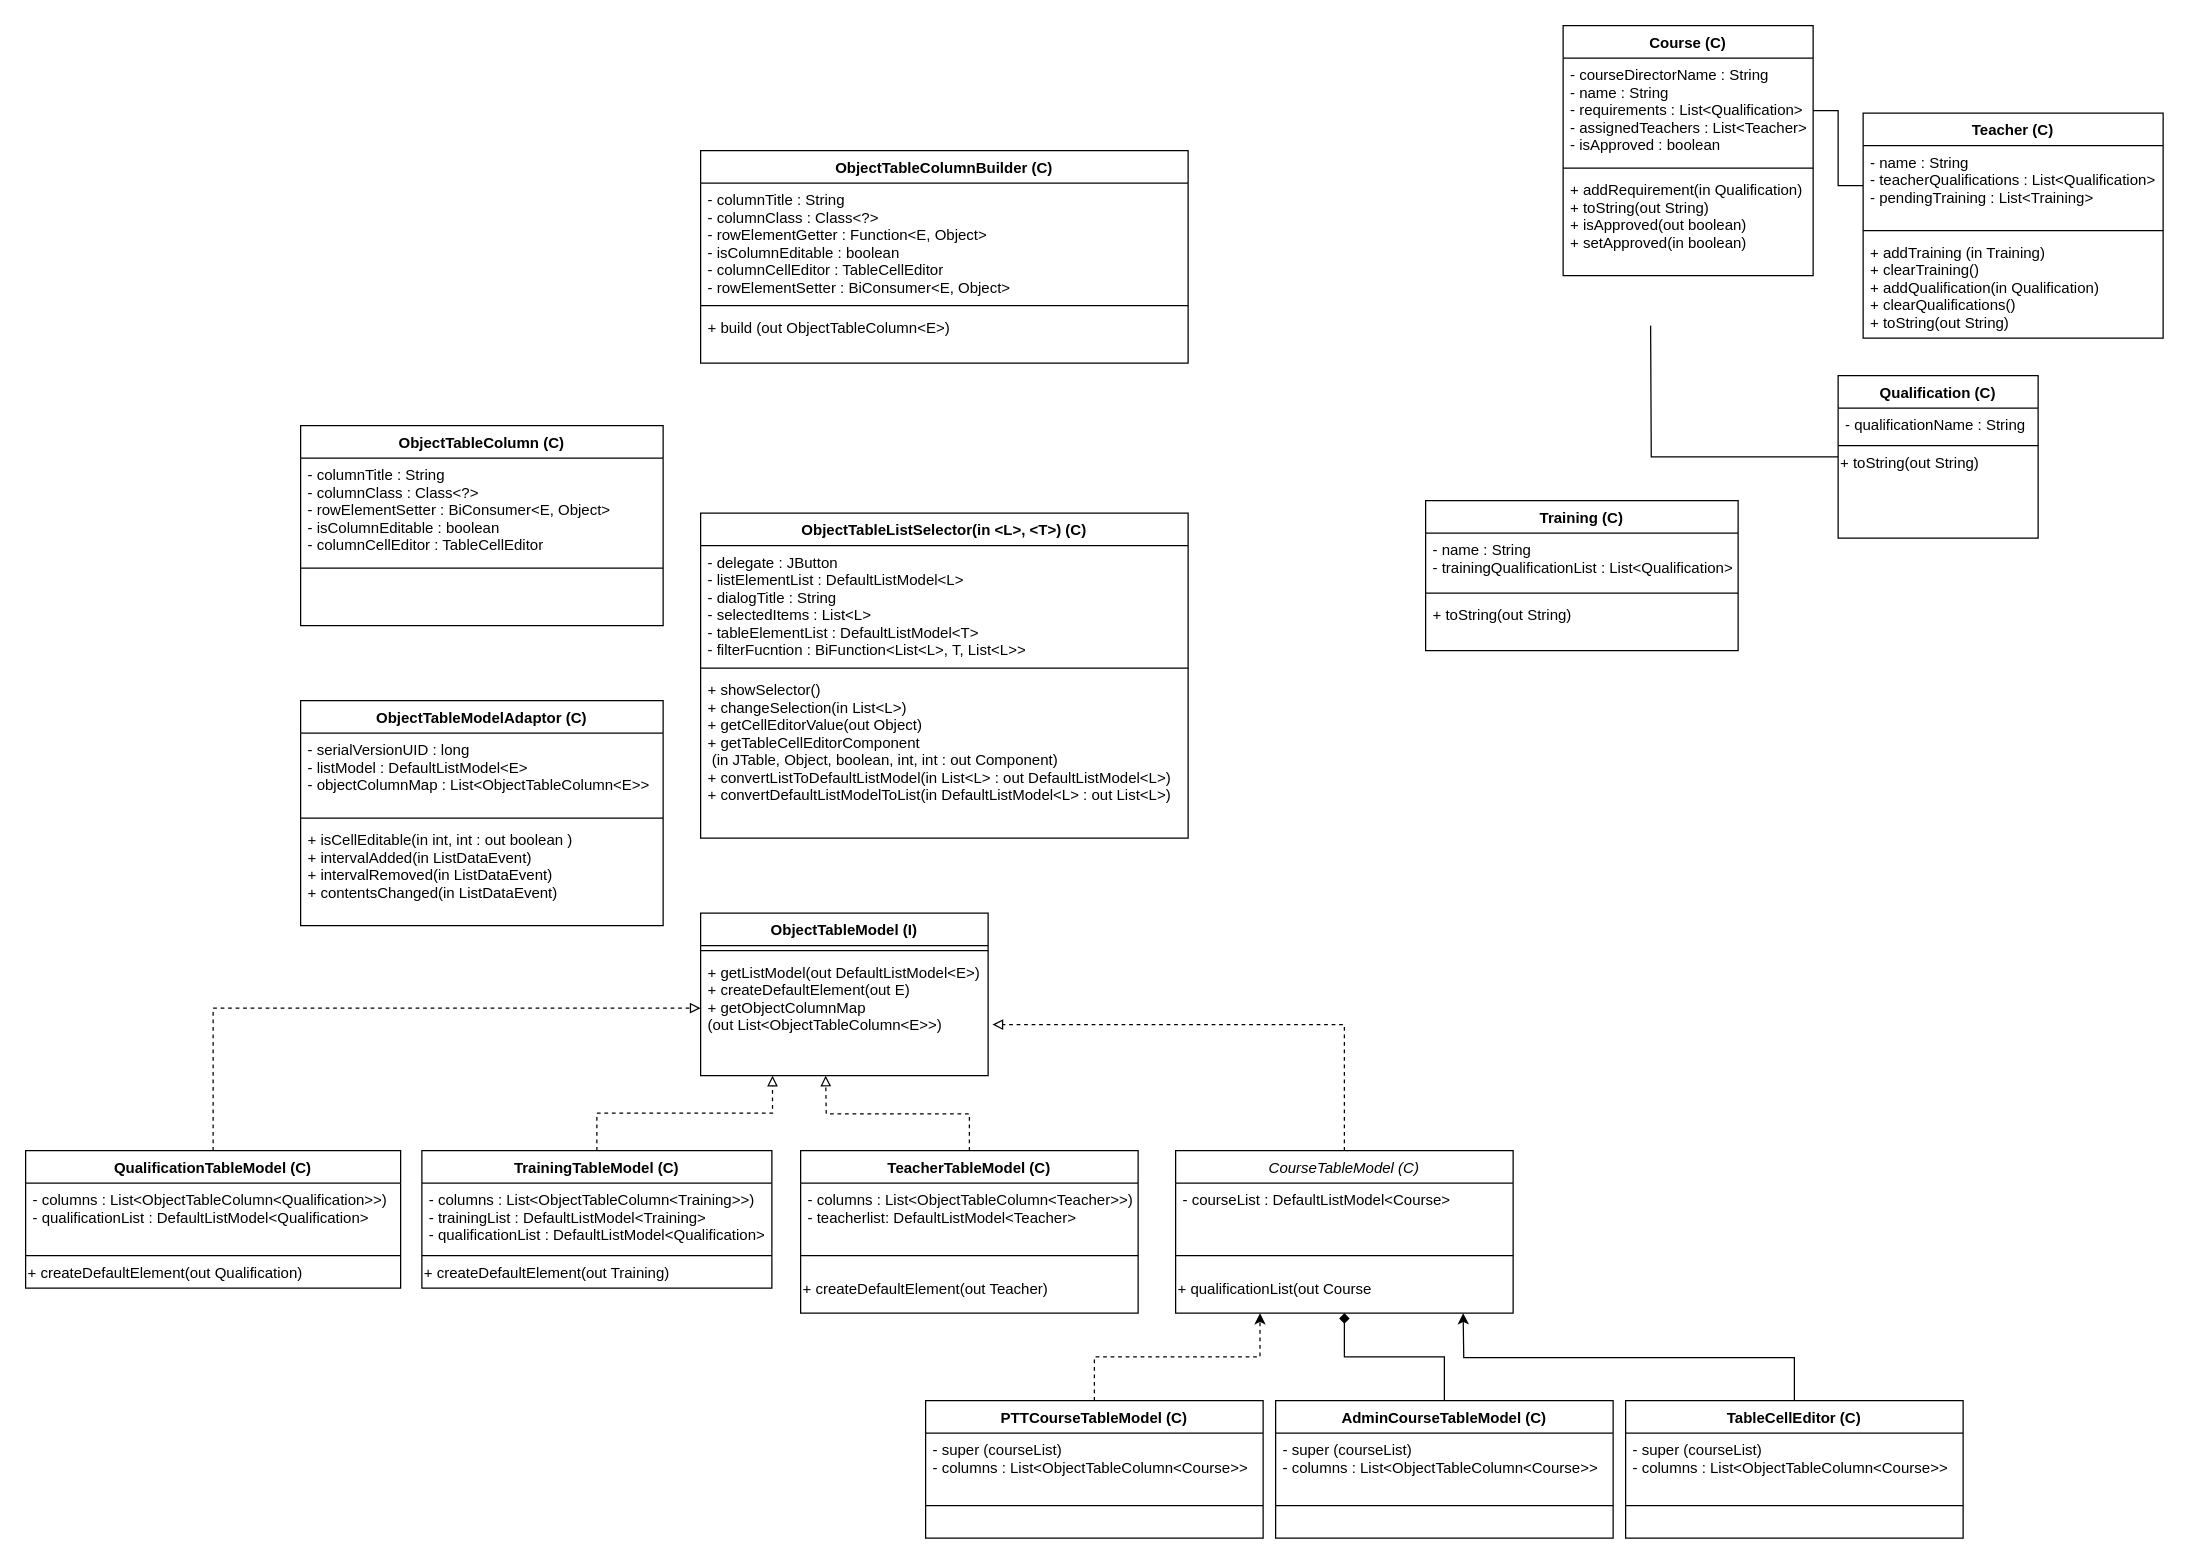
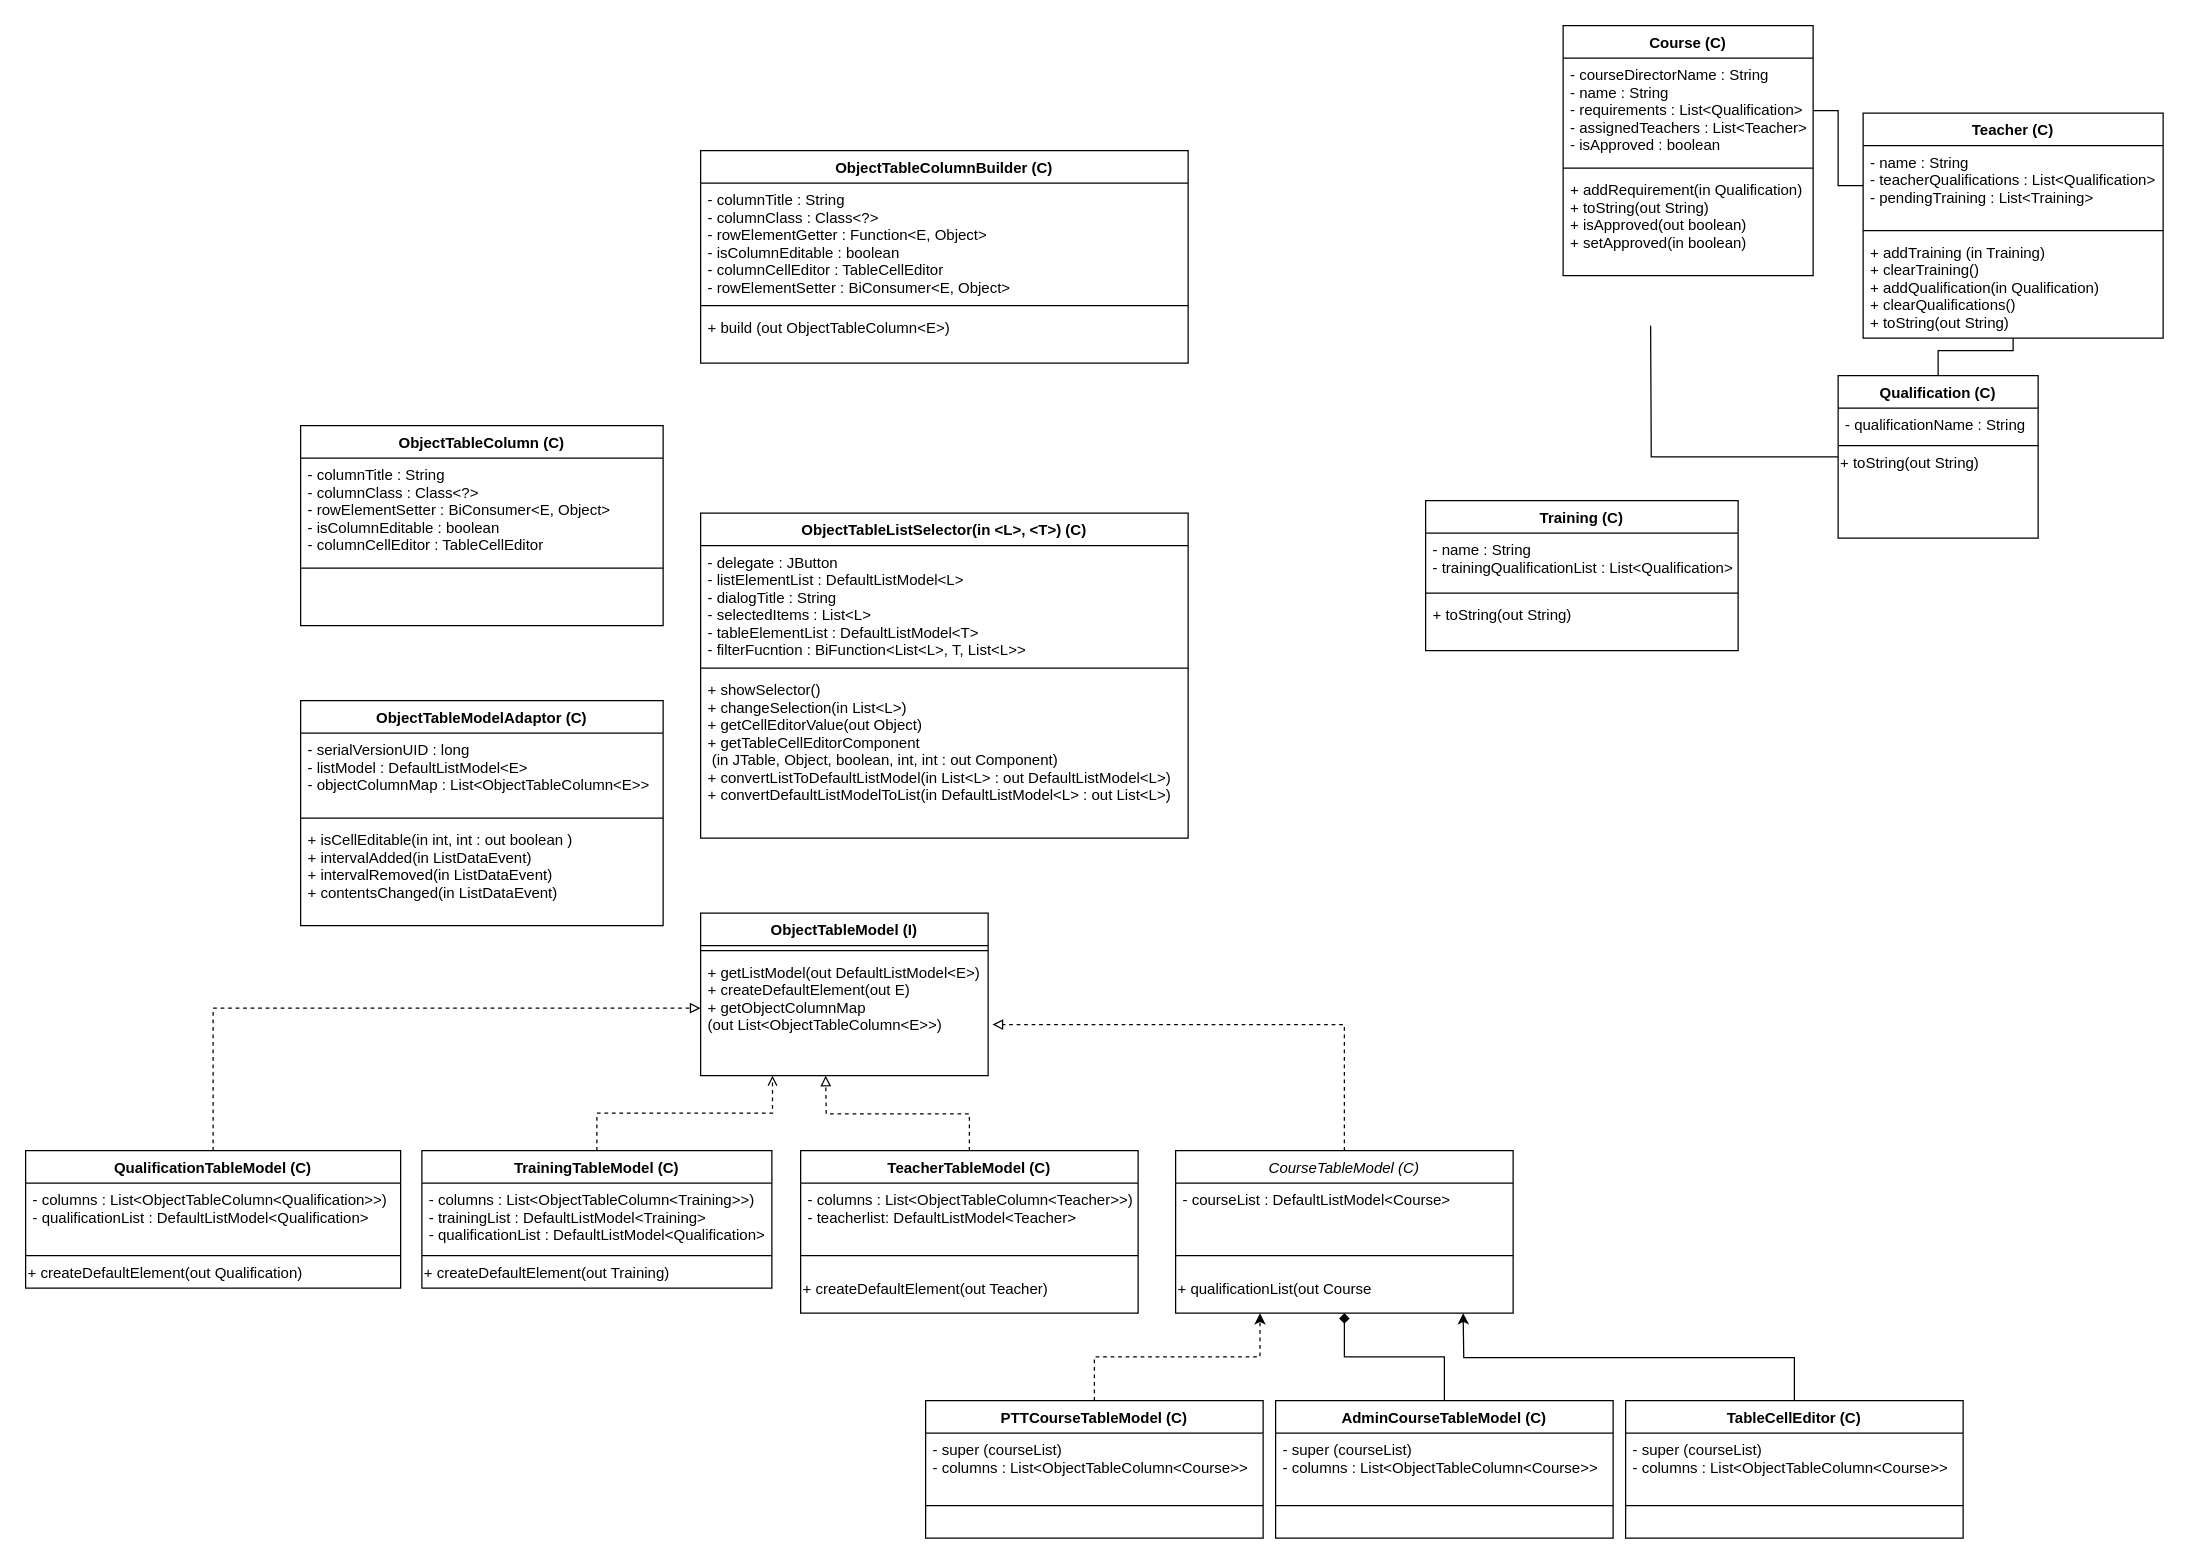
none -> (1967, 351)
(773, 1087) -> (773, 1085)
